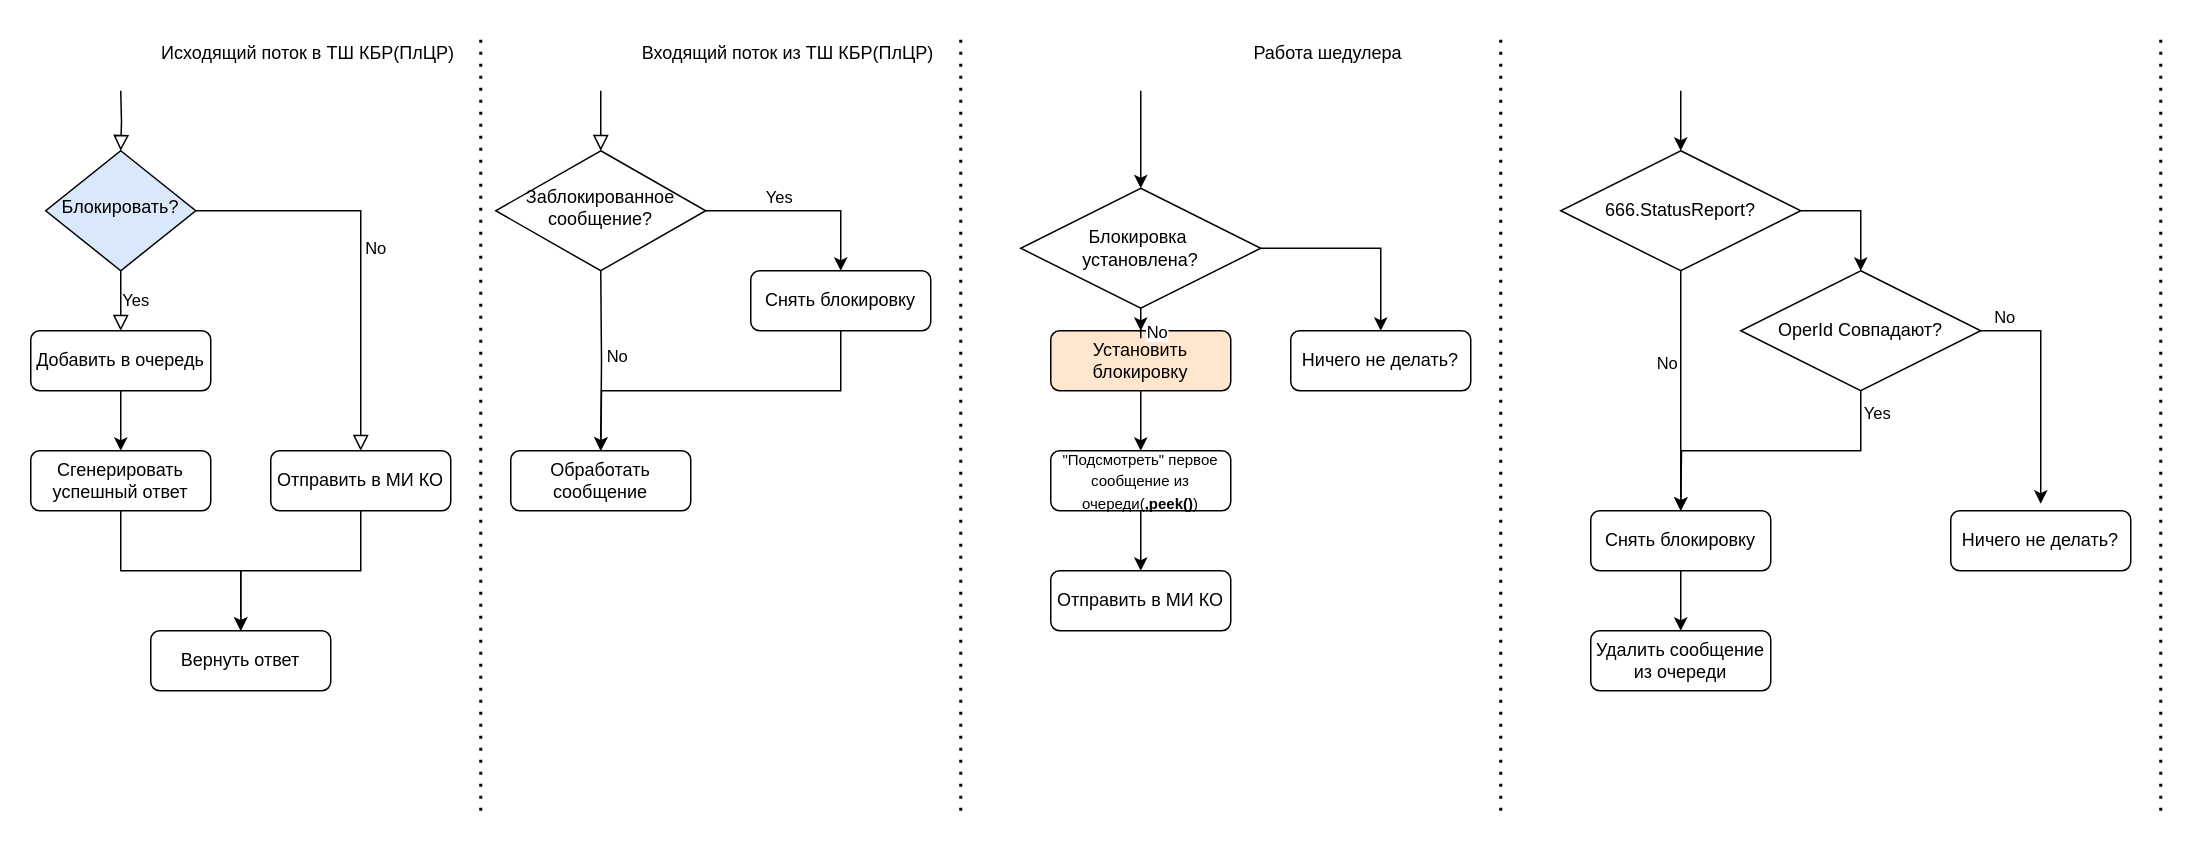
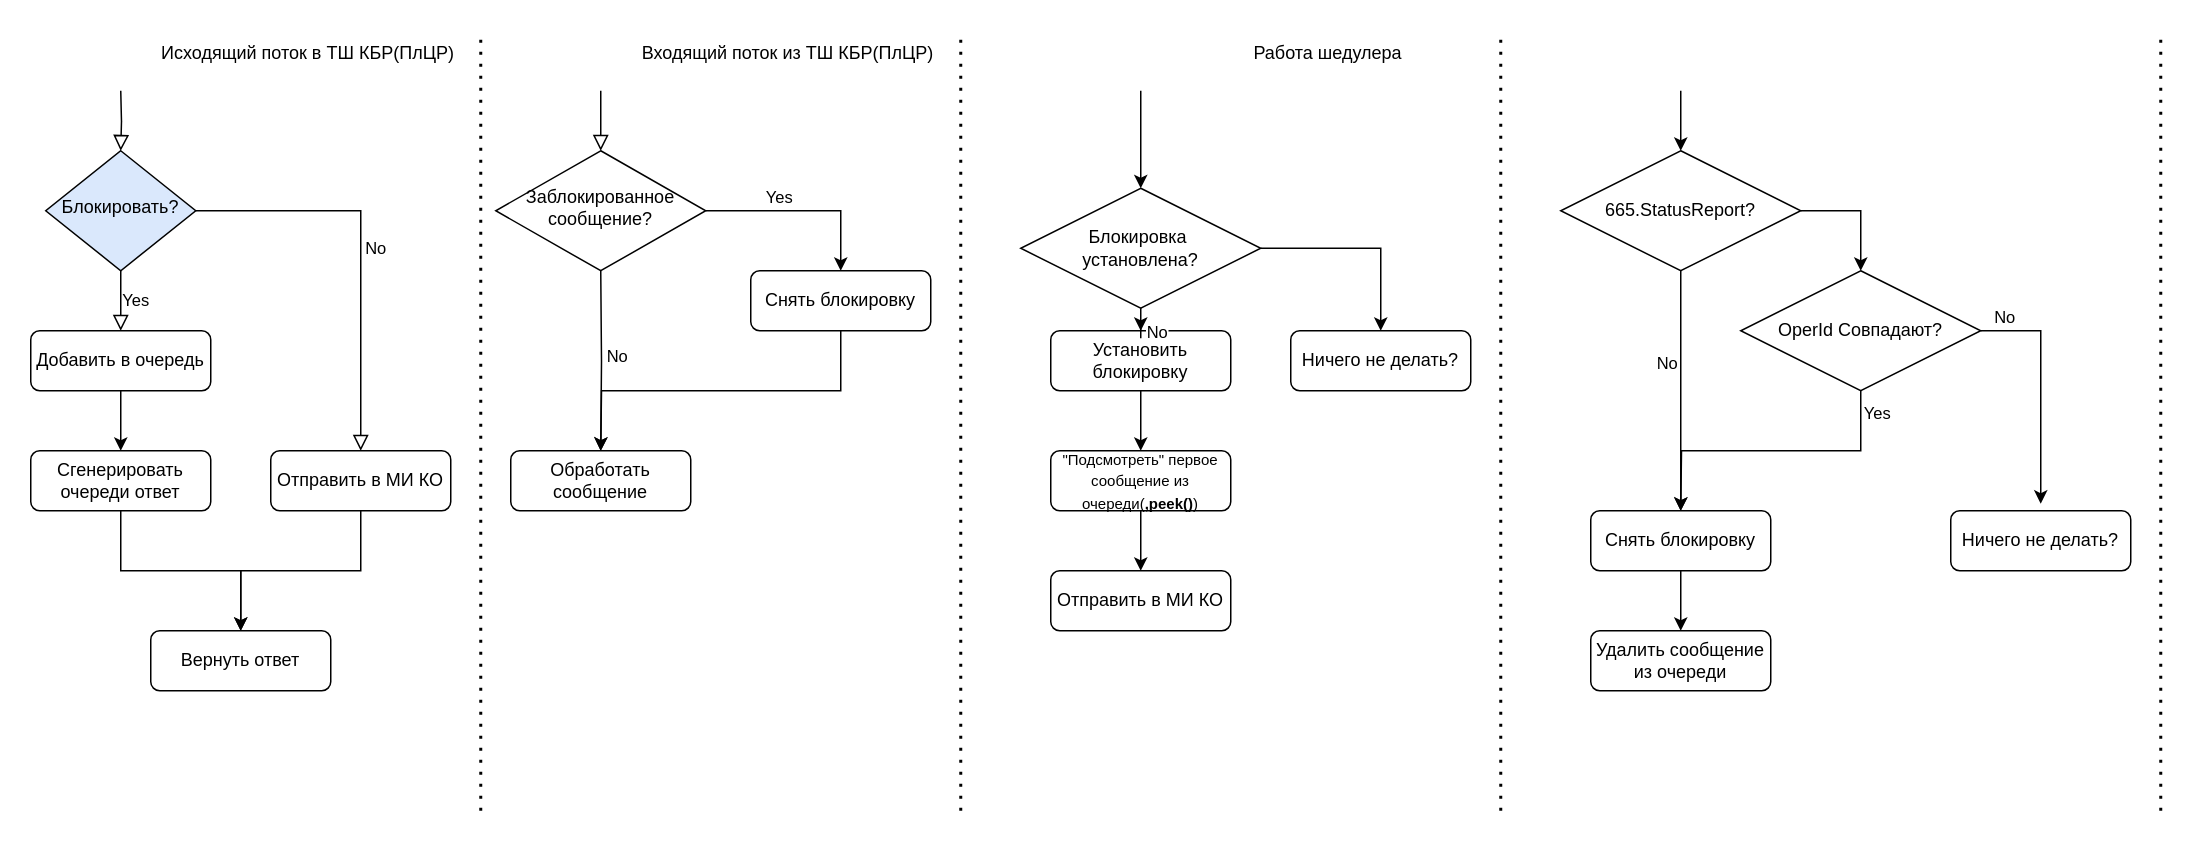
(1681, 211) -> (1681, 211)
(1141, 361) -> (1141, 361)
(121, 481) -> (121, 481)
